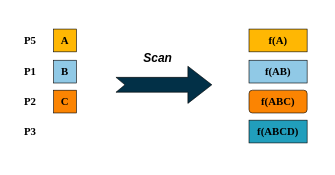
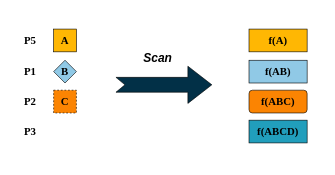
(65, 72) -> (65, 72)
(65, 102) -> (65, 102)
